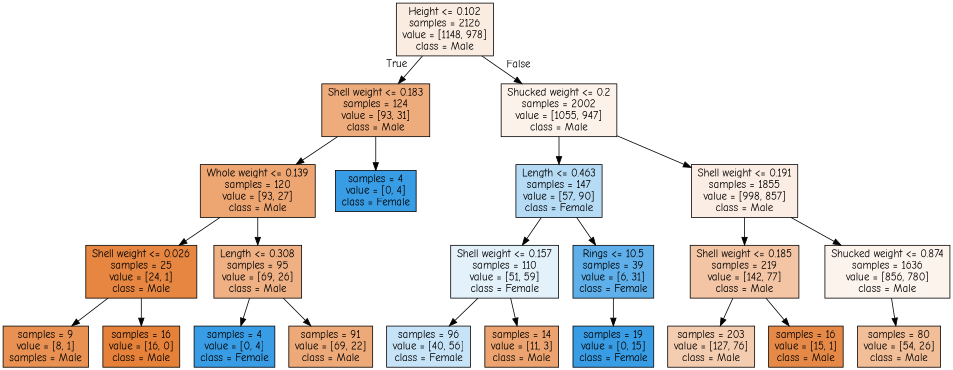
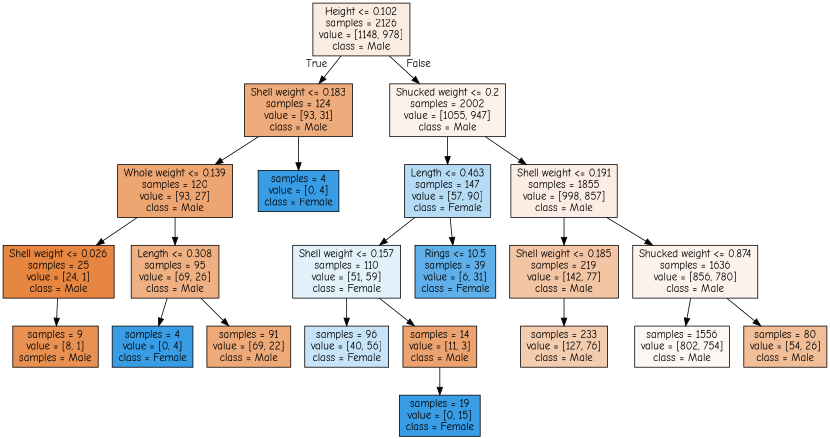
(613, 308) -> (440, 377)
(141, 347) -> none
none -> (682, 347)
(711, 347) -> (564, 347)
(806, 347) -> none
